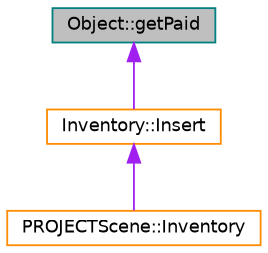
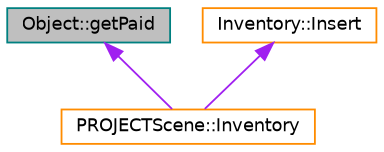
(134, 85) -> (145, 83)
